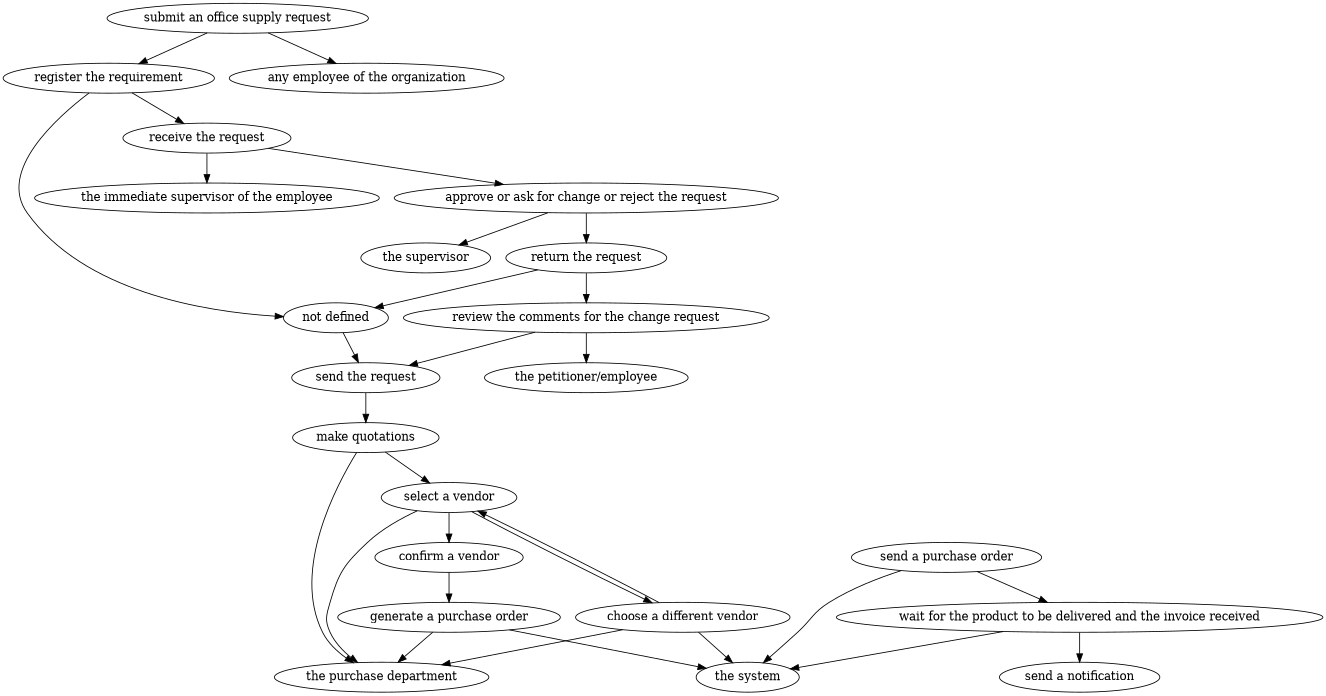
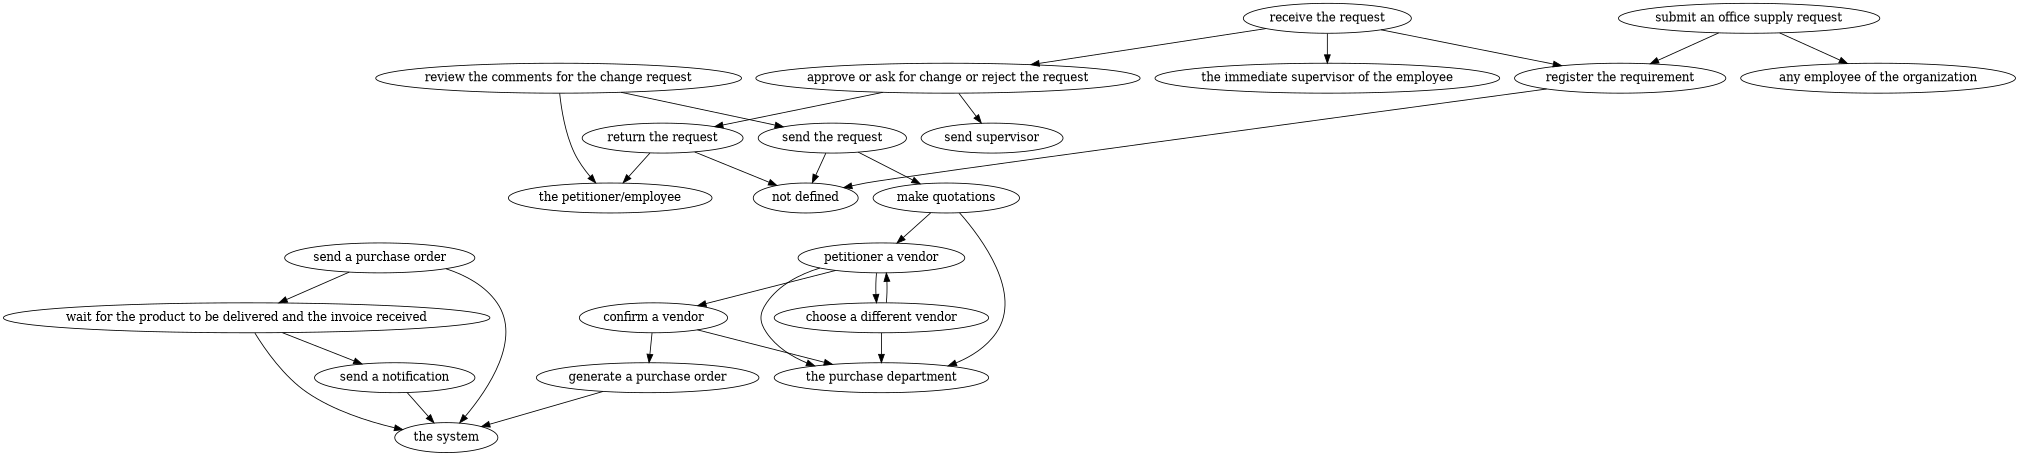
(154, 106) -> (1467, 47)
(426, 258) -> (992, 138)
(586, 284) -> (639, 165)
(349, 344) -> (821, 164)
(449, 498) -> (881, 258)
(419, 644) -> (761, 346)
(712, 645) -> (418, 405)
